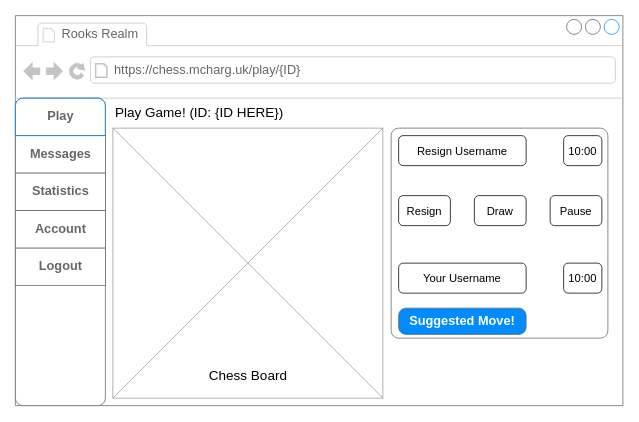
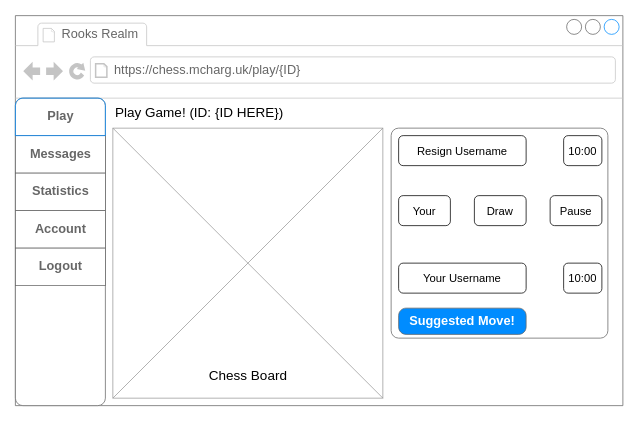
(425, 210) -> (425, 210)
